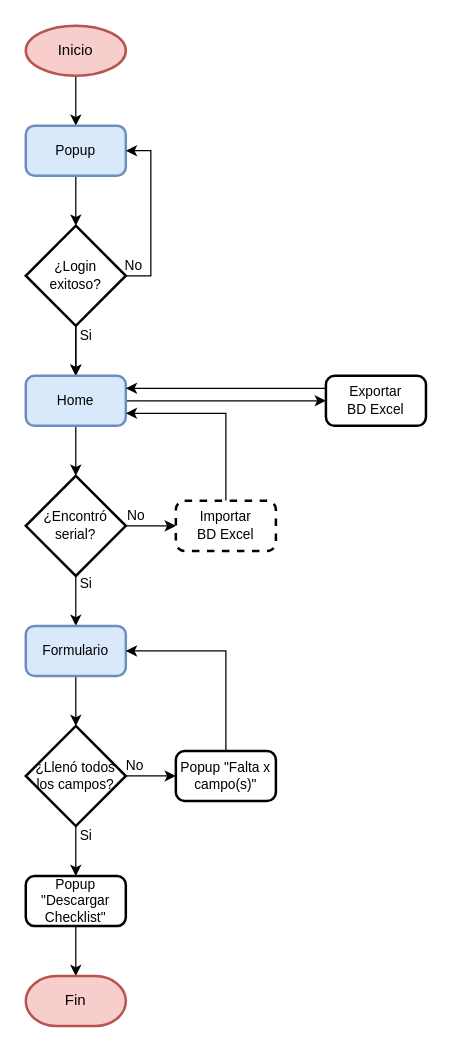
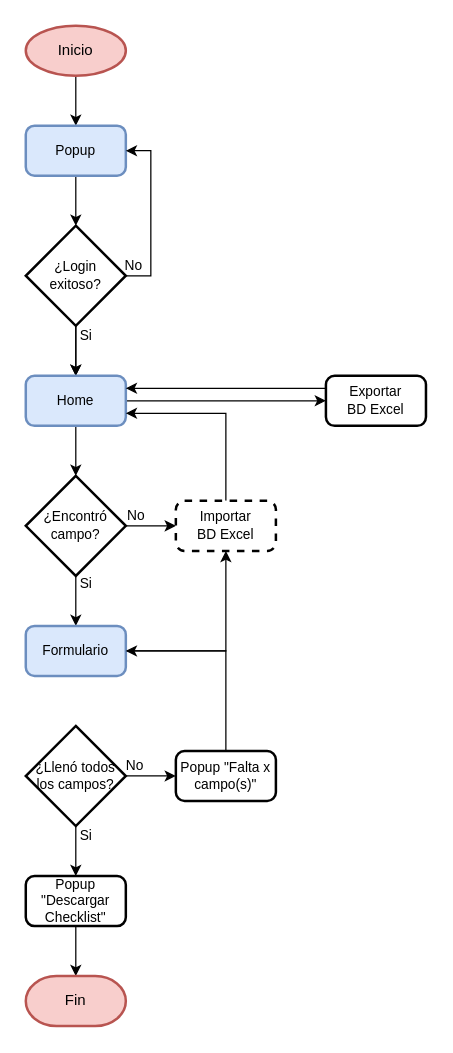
(76, 526) -> (76, 526)
(76, 697) -> (226, 604)
